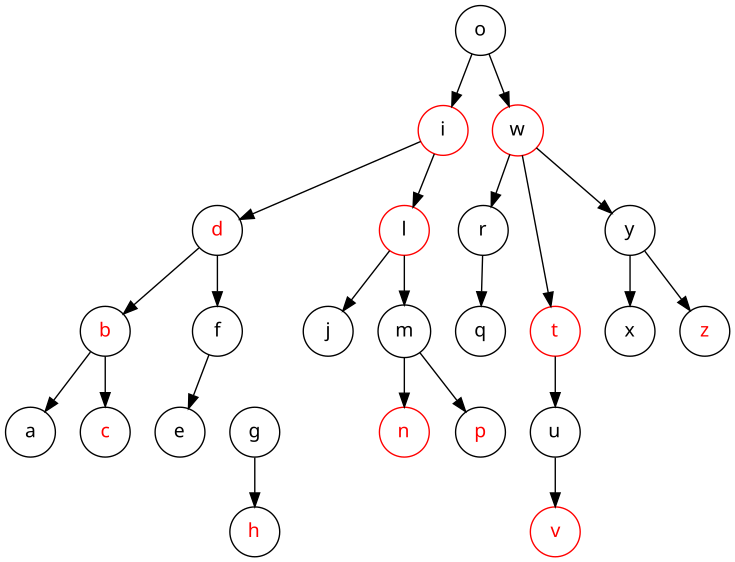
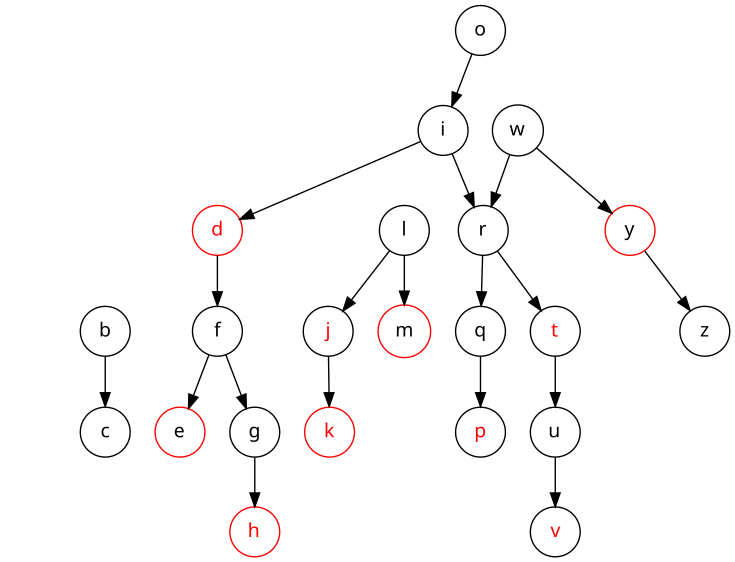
(497, 74) -> none
(443, 130) -> (443, 130)
(518, 130) -> (518, 130)
(426, 174) -> (460, 174)
(535, 224) -> (515, 275)
(217, 230) -> (217, 230)
(404, 230) -> (404, 230)
(630, 230) -> (630, 230)
(166, 276) -> none
(105, 331) -> (105, 331)
(328, 331) -> (328, 331)
(404, 331) -> (404, 331)
(555, 331) -> (555, 331)
(630, 331) -> none
(705, 331) -> (705, 331)
none -> (234, 375)
(438, 376) -> (480, 374)
(30, 432) -> none
(105, 432) -> (105, 432)
(180, 432) -> (180, 432)
none -> (330, 432)
(404, 432) -> none
(255, 532) -> (255, 532)
(555, 532) -> (555, 532)
